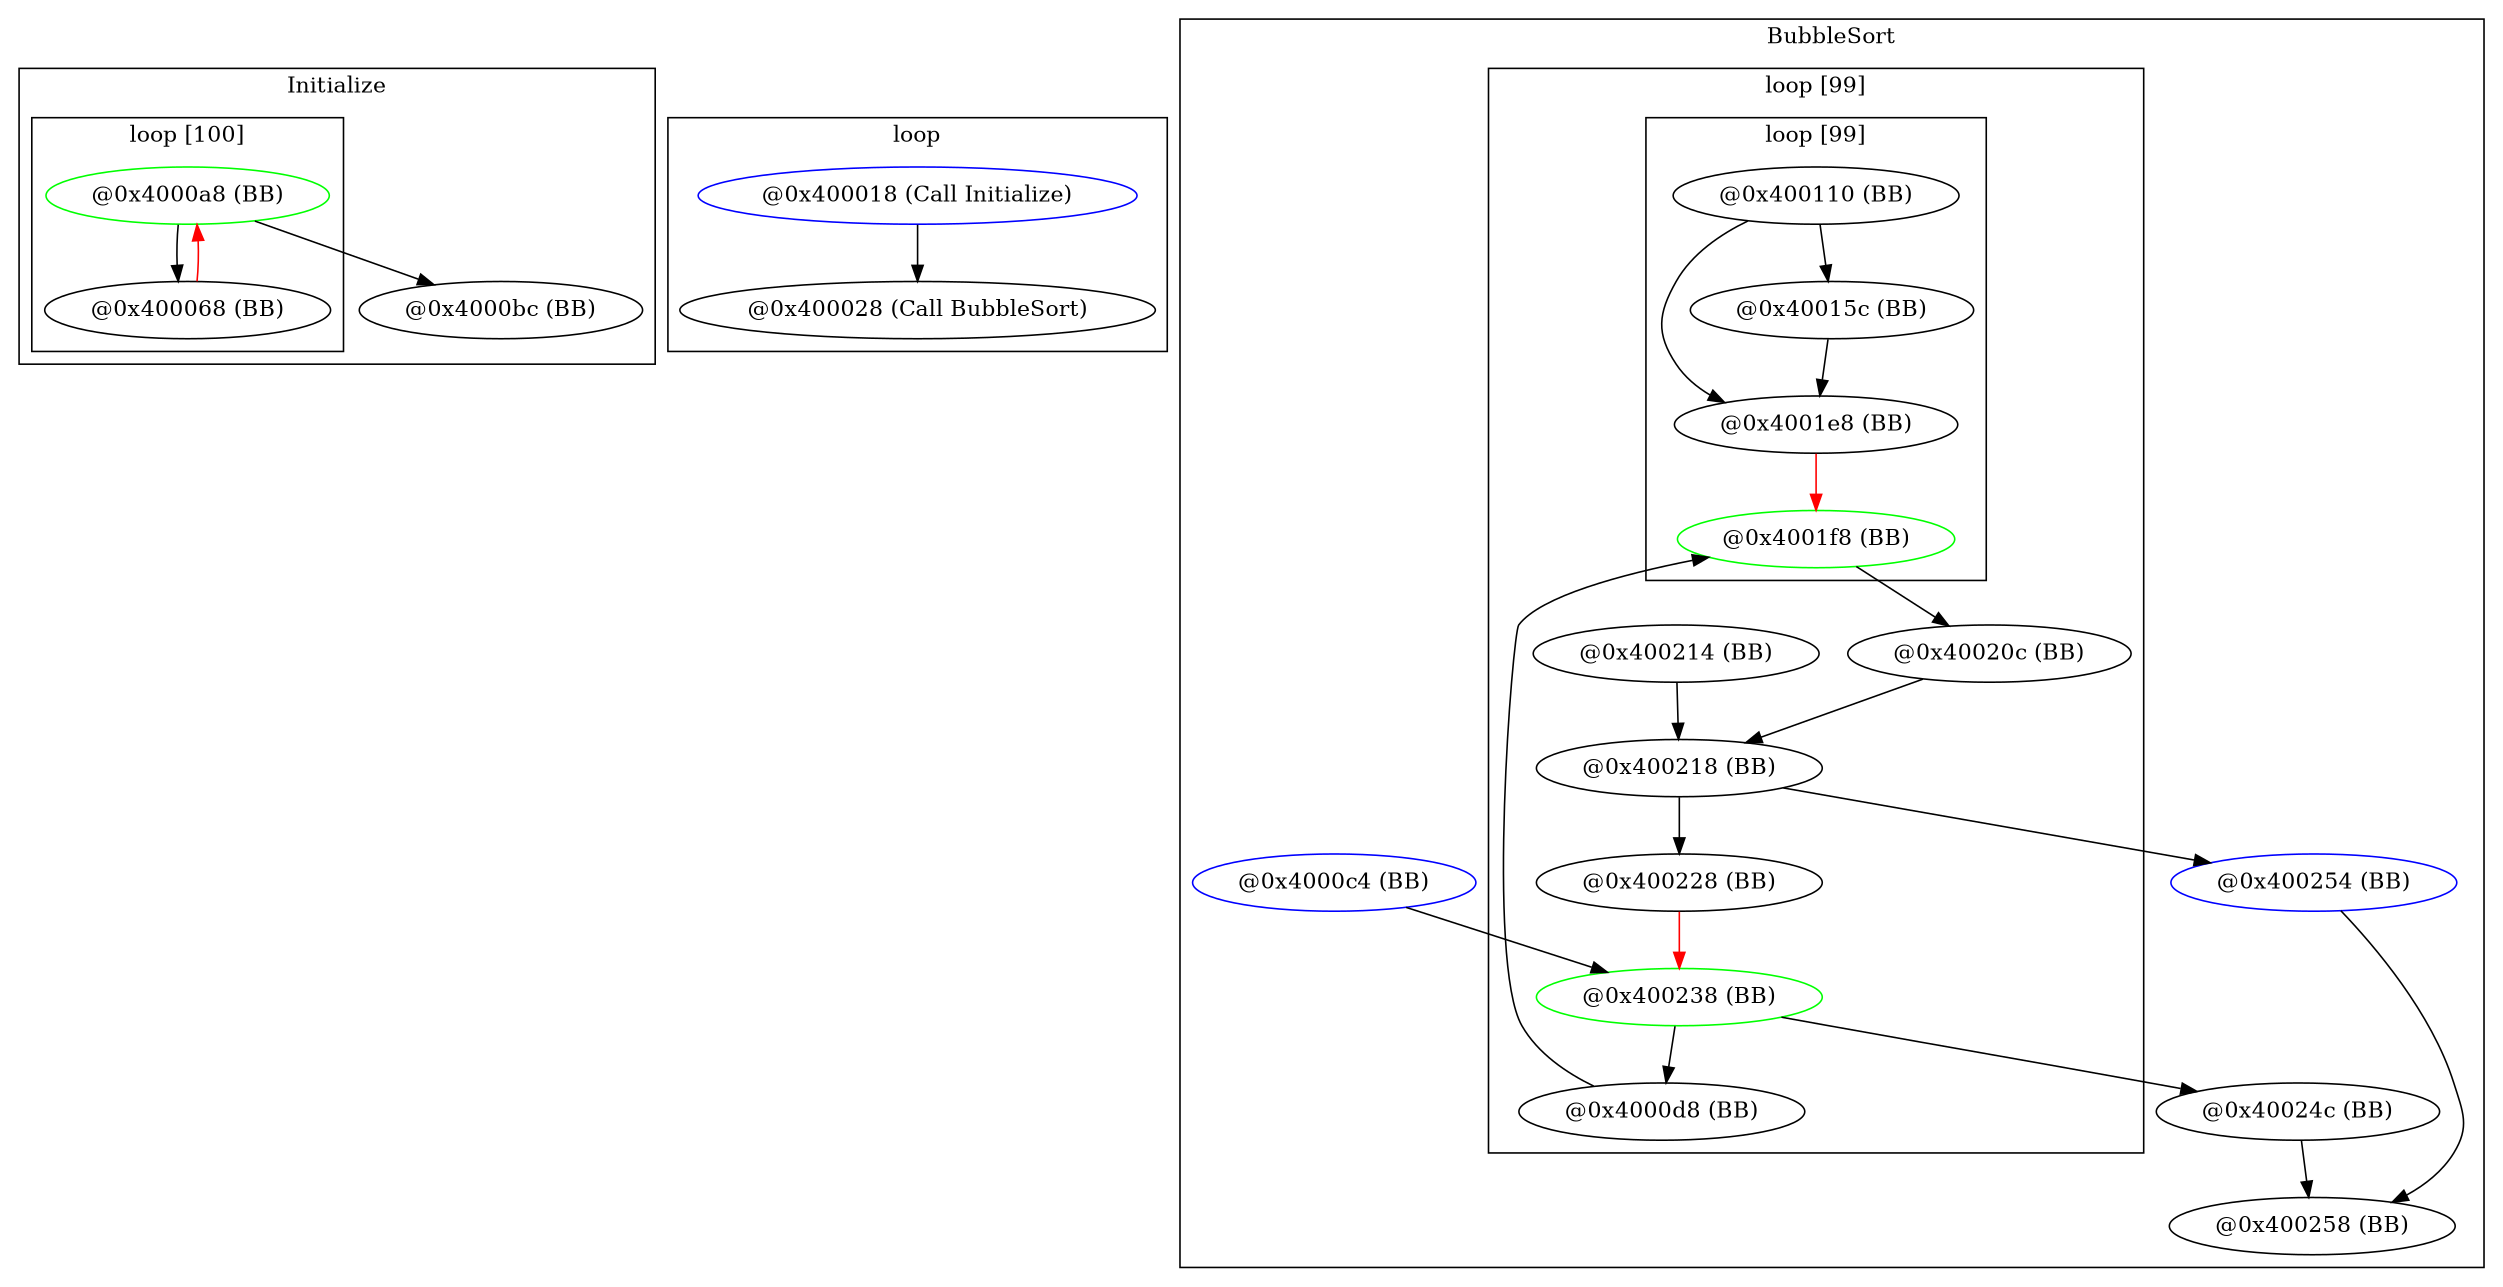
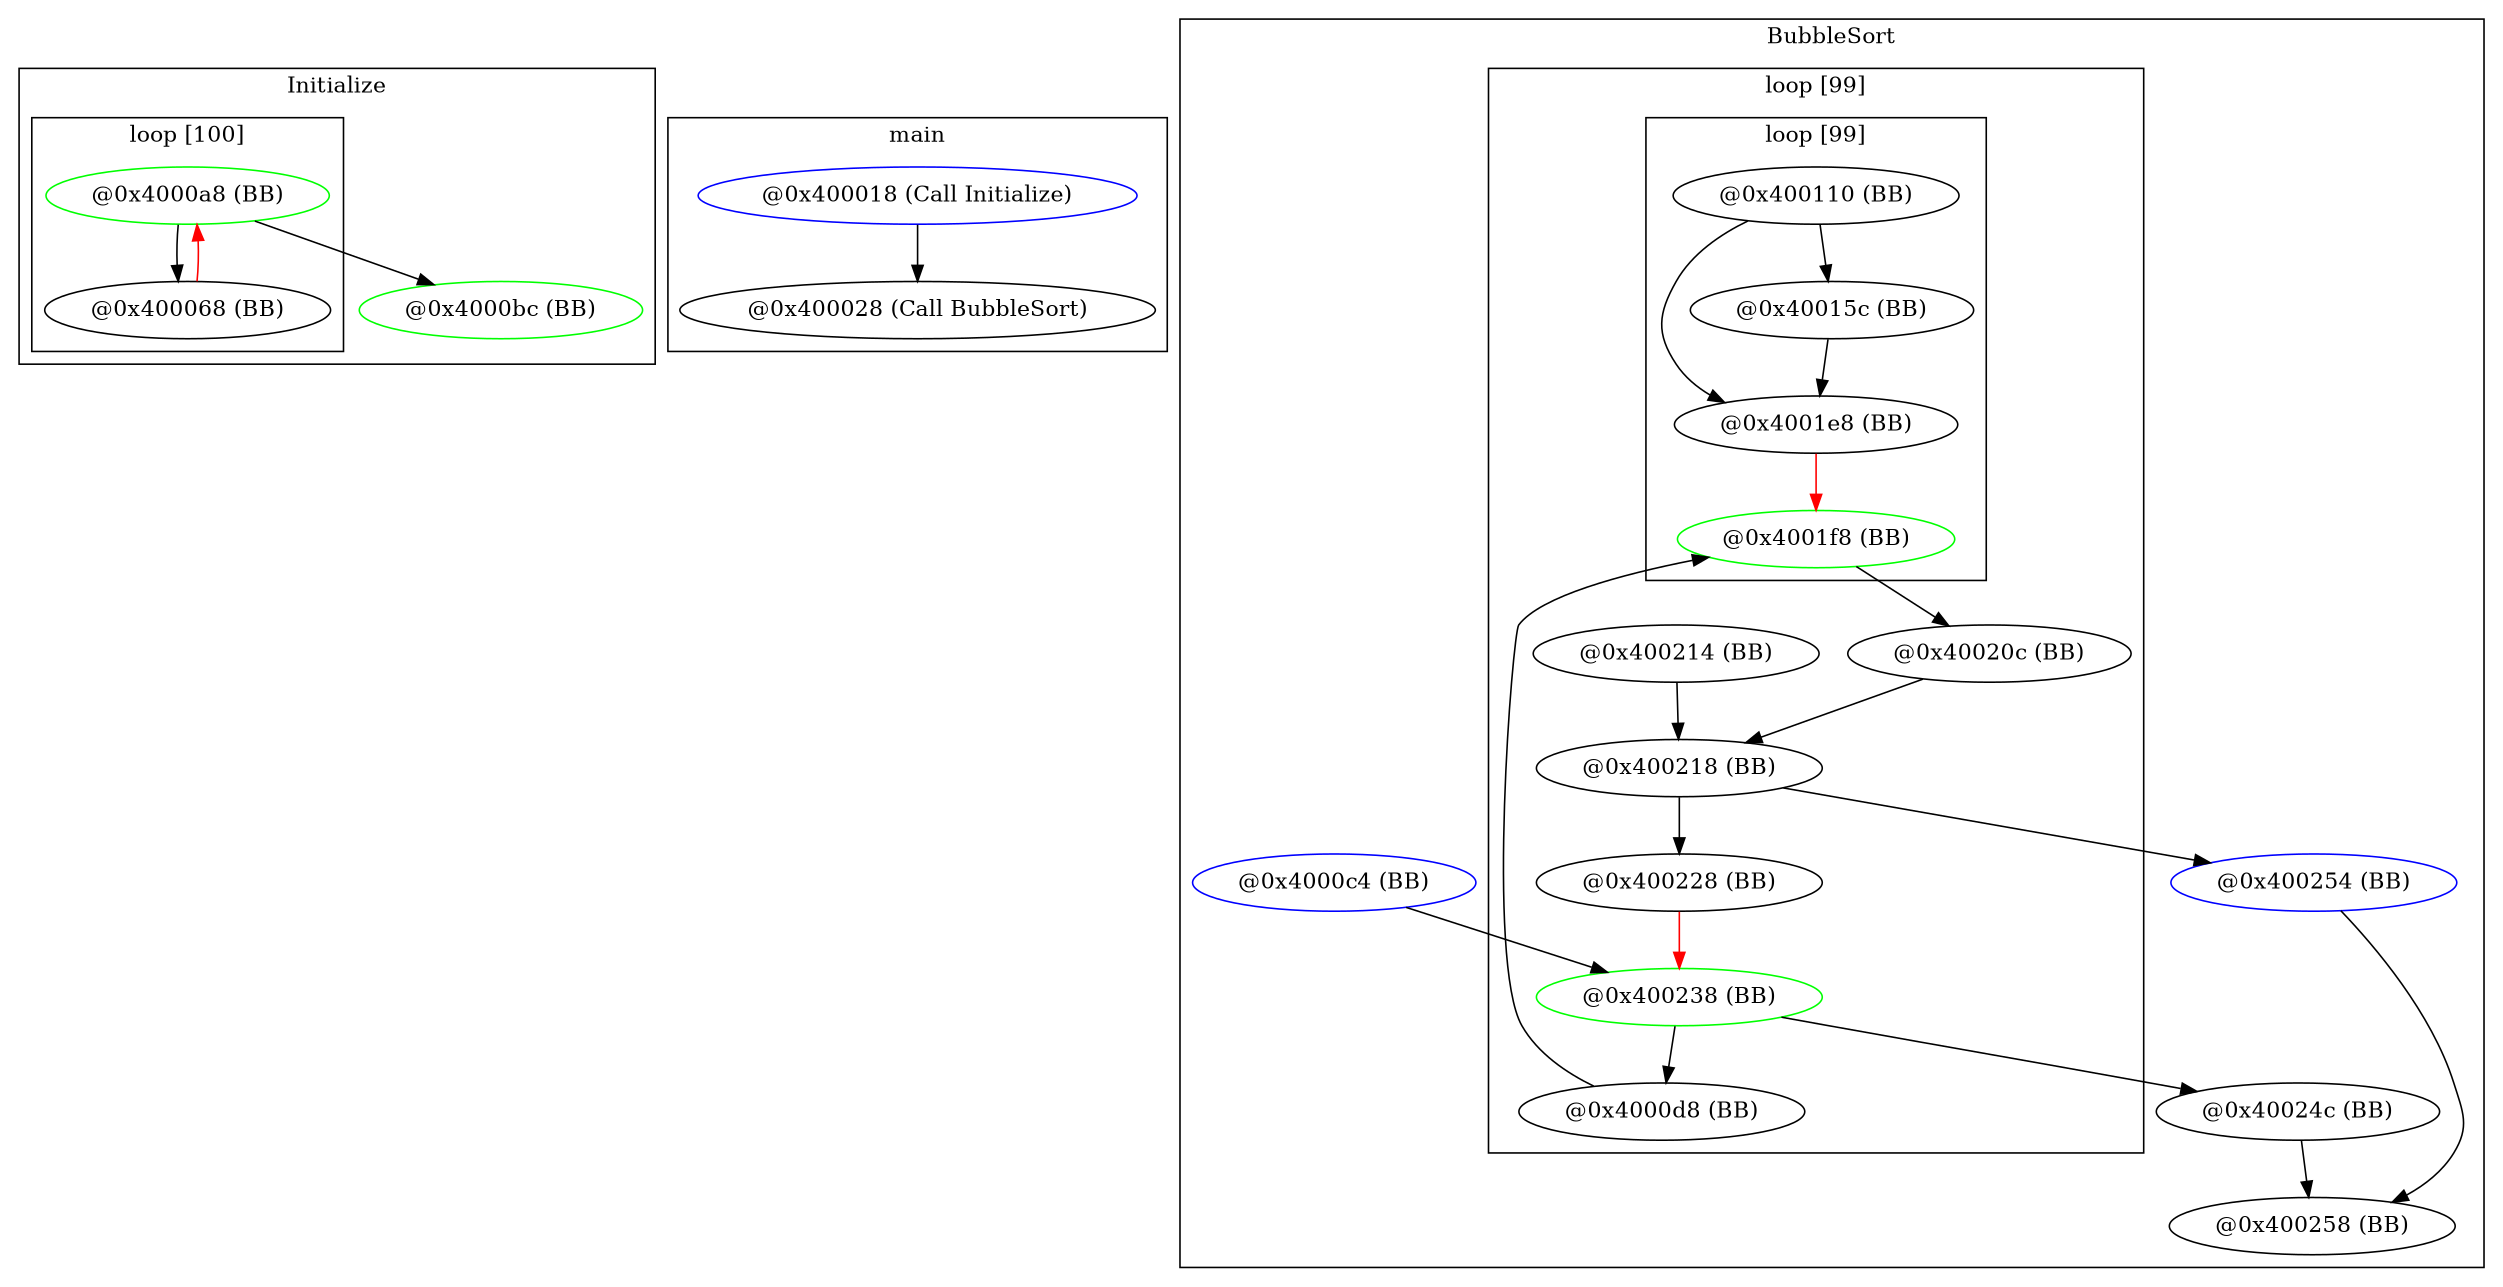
(918, 136) -> (918, 136)
(501, 310) -> (501, 310)
